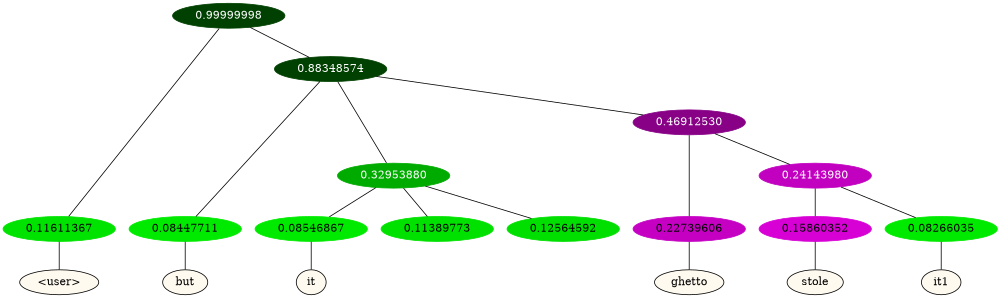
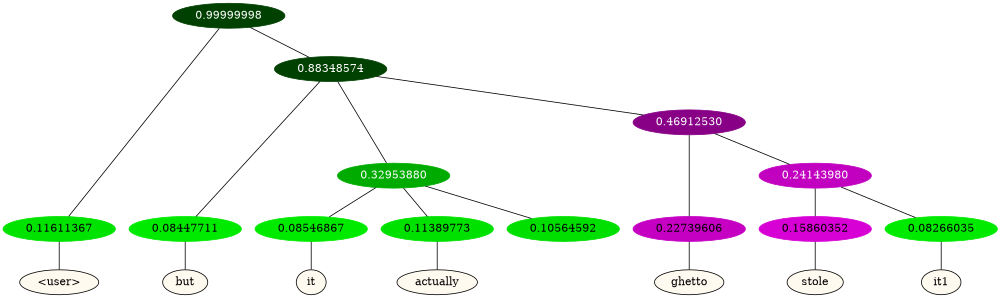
(563, 229) -> (563, 229)
none -> (437, 282)
